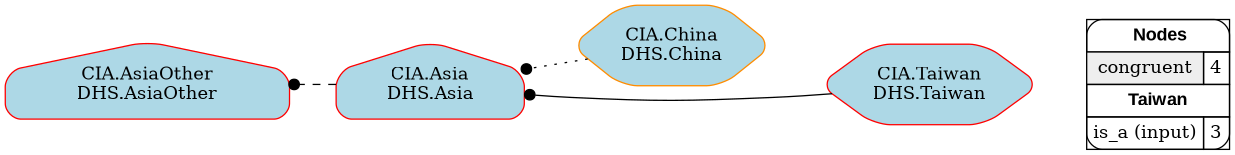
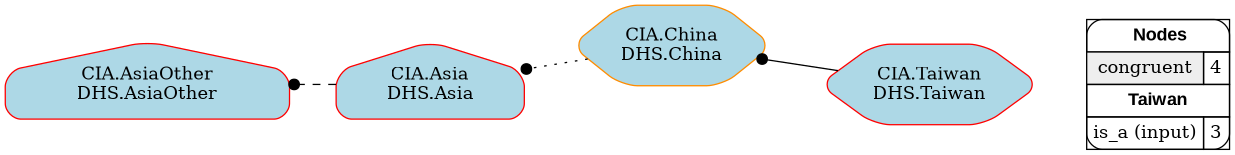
(684, 100) -> (803, 65)
